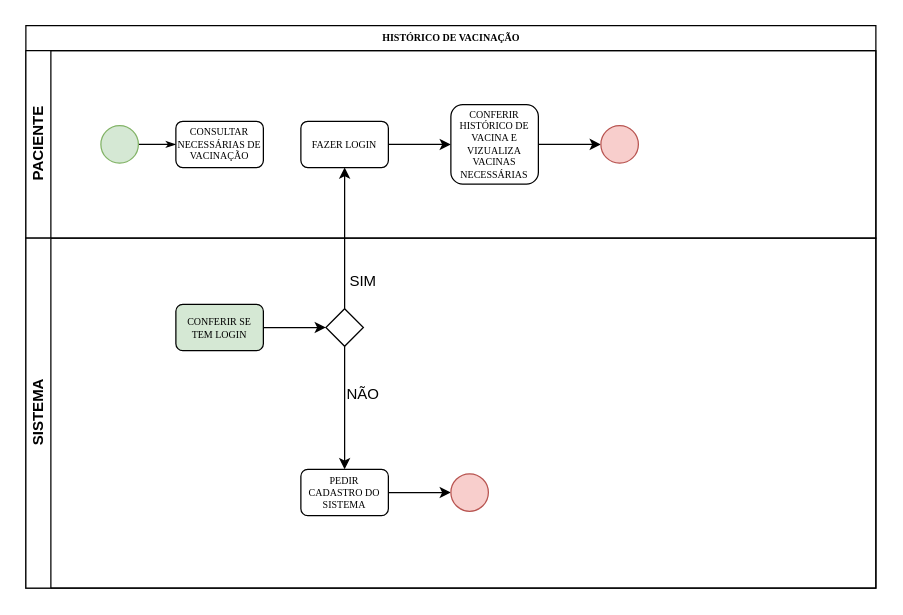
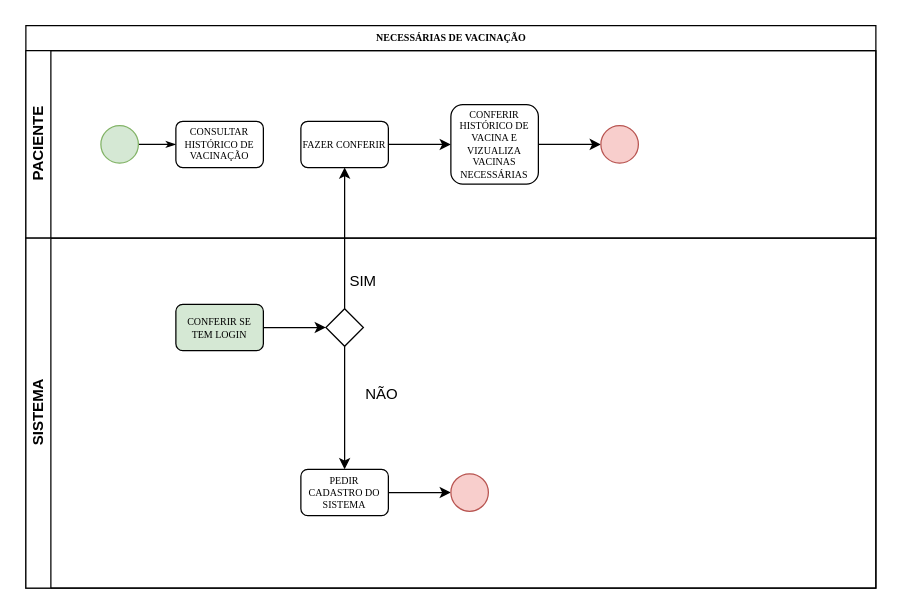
(451, 38) -> (451, 38)
(219, 144) -> (219, 144)
(344, 144) -> (344, 144)
(363, 394) -> (382, 394)
